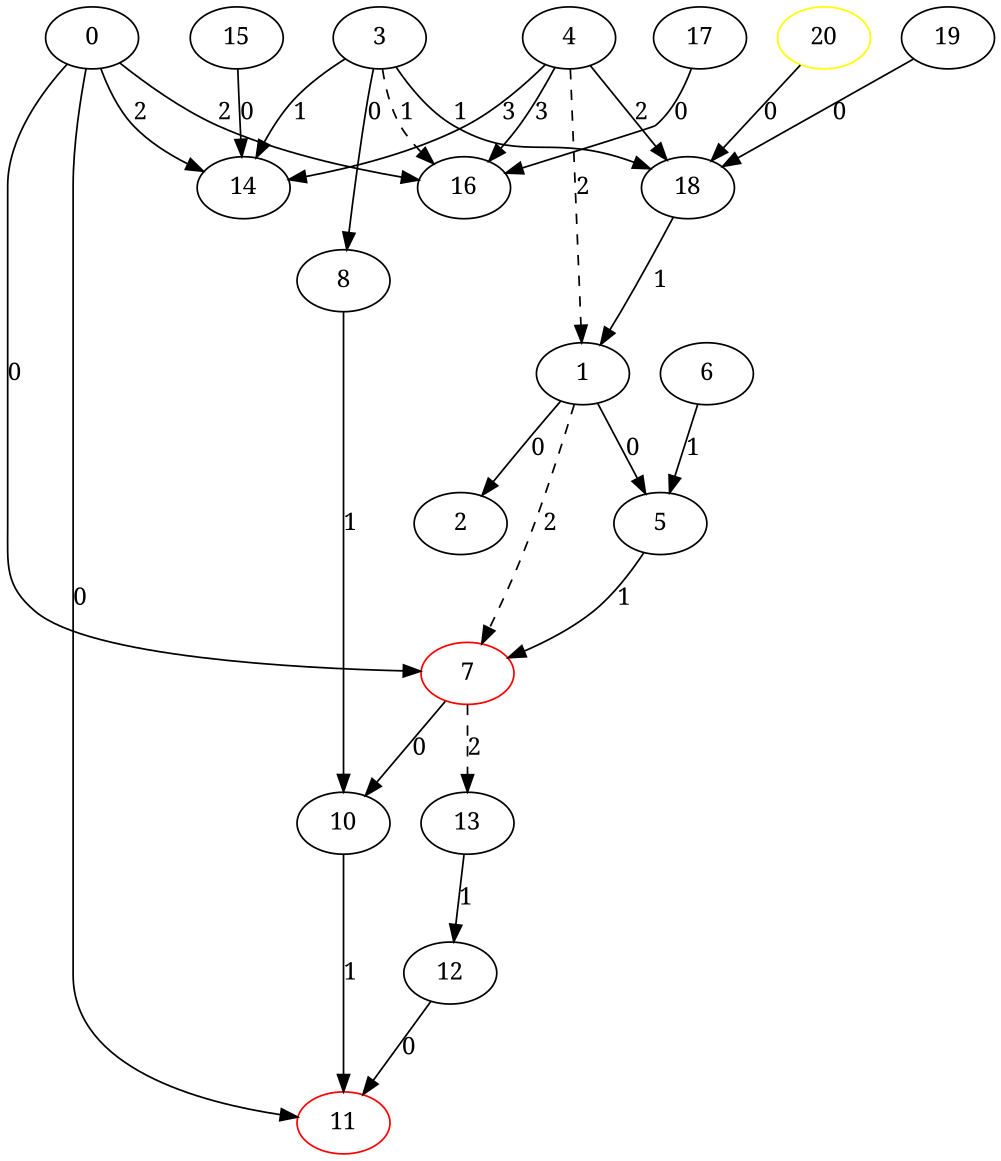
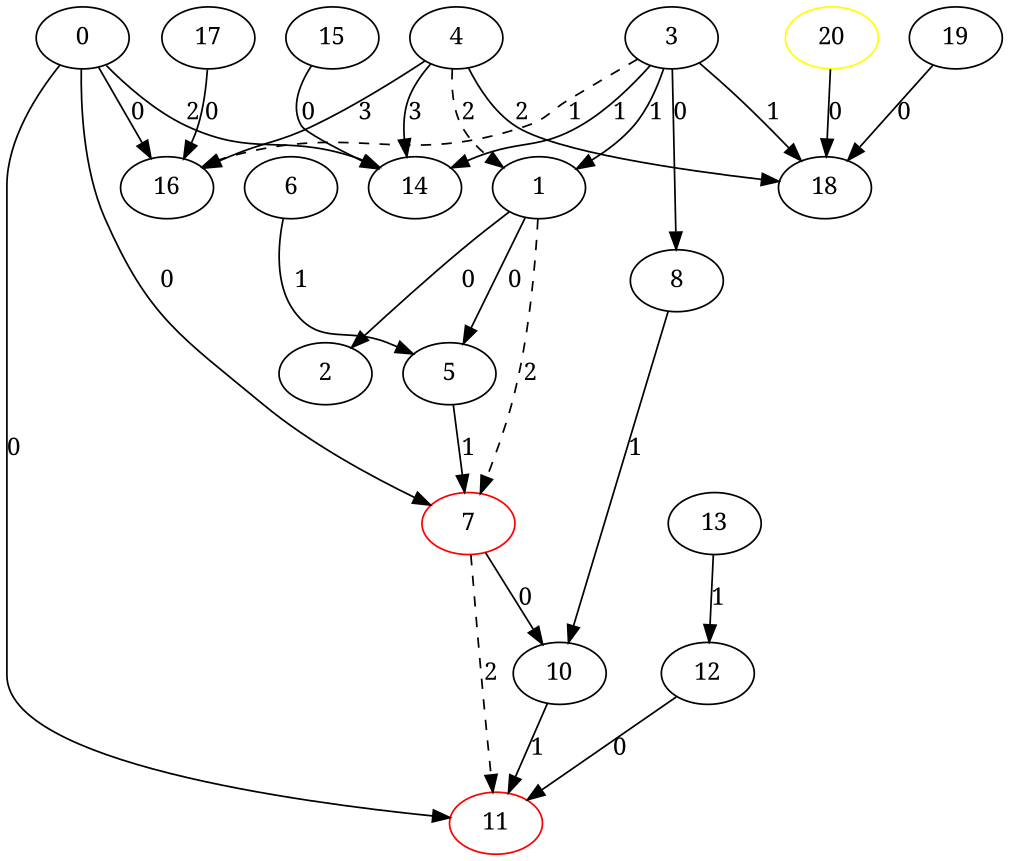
(225, 113) -> (138, 113)
(642, 274) -> (637, 122)
(468, 740) -> (480, 665)
